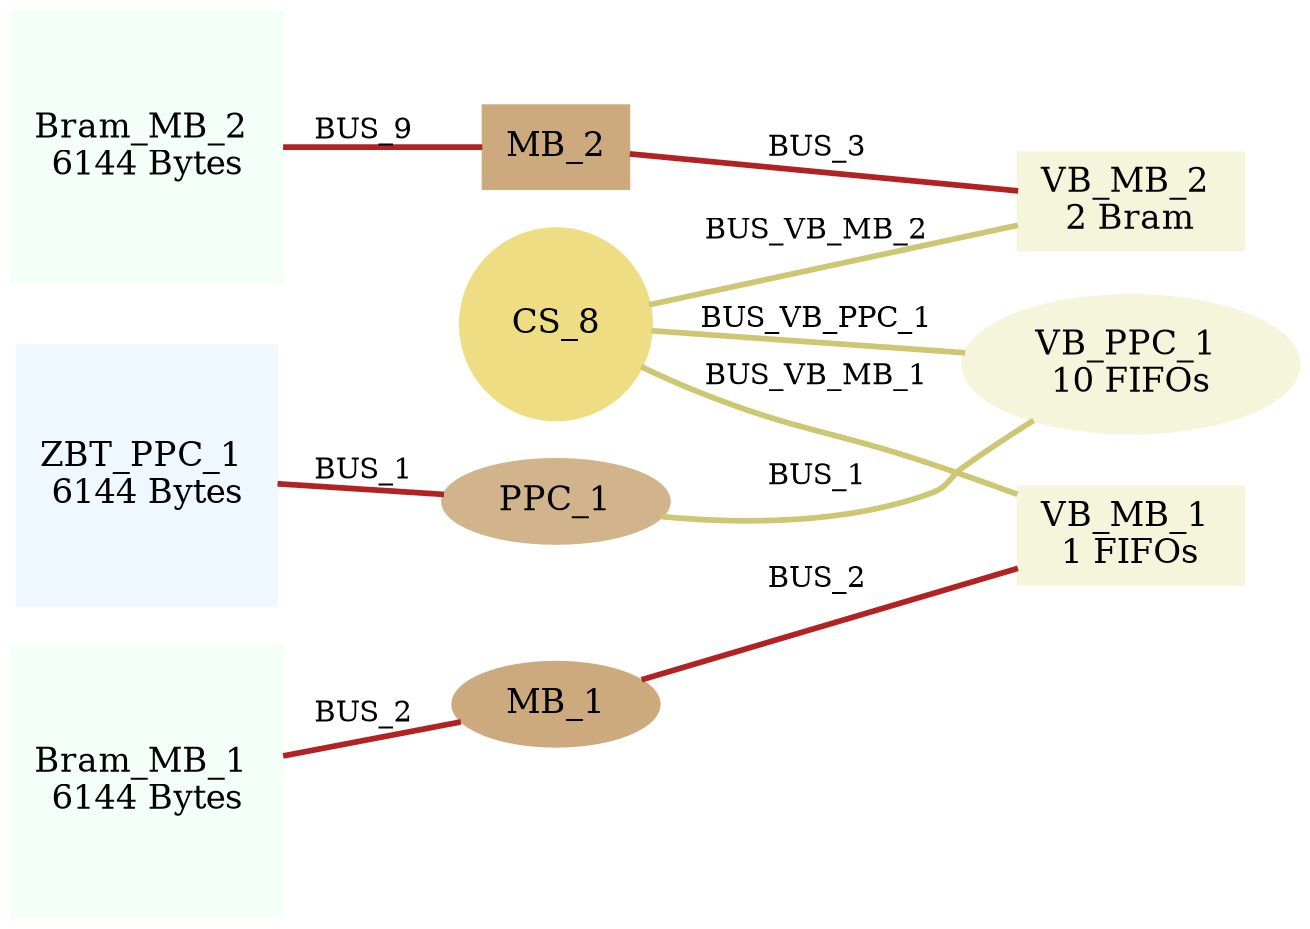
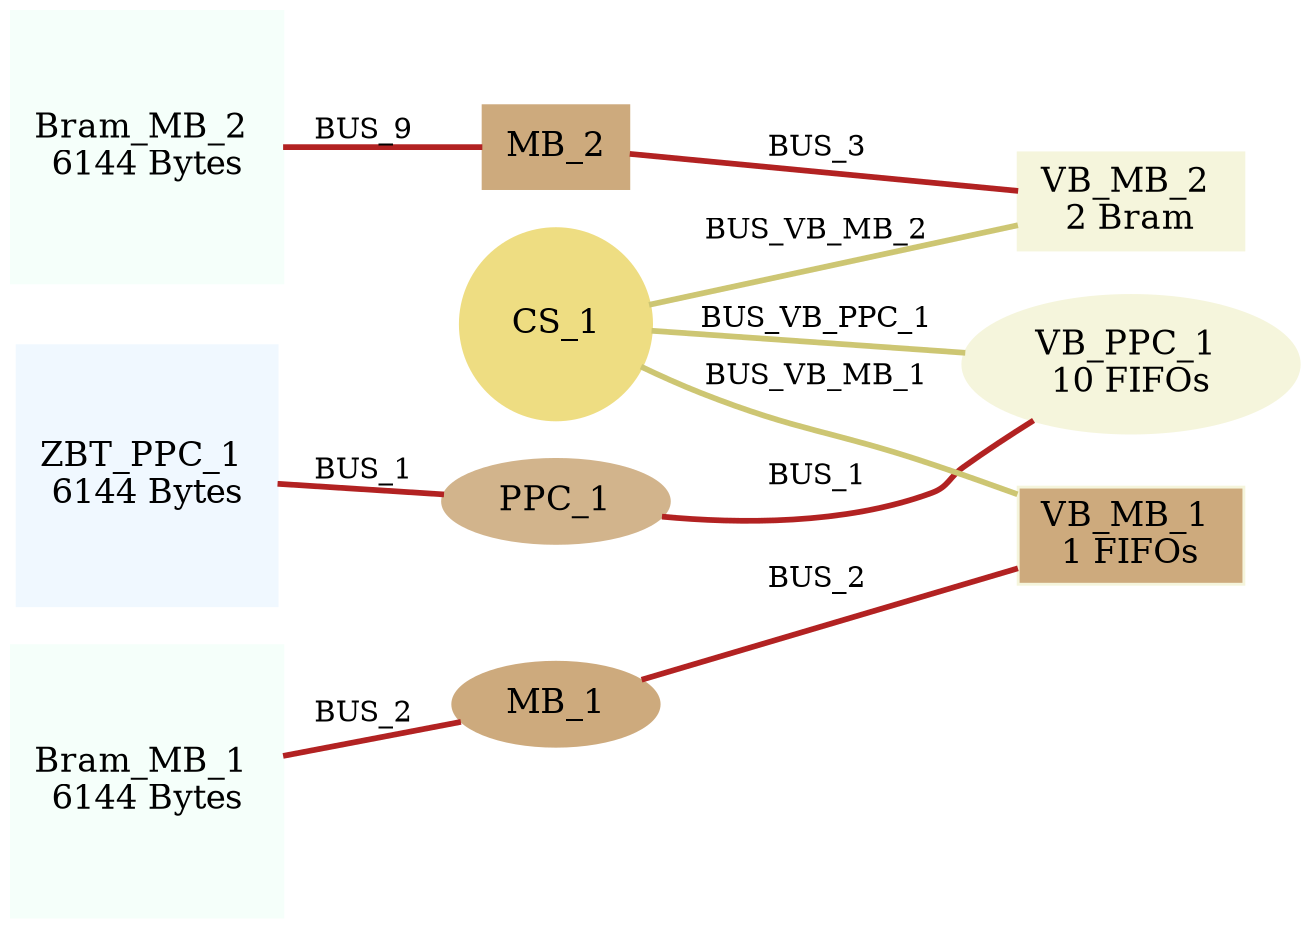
(556, 324) -> (556, 324)
(861, 512) -> (861, 512)
(1131, 536) -> (1131, 536)
